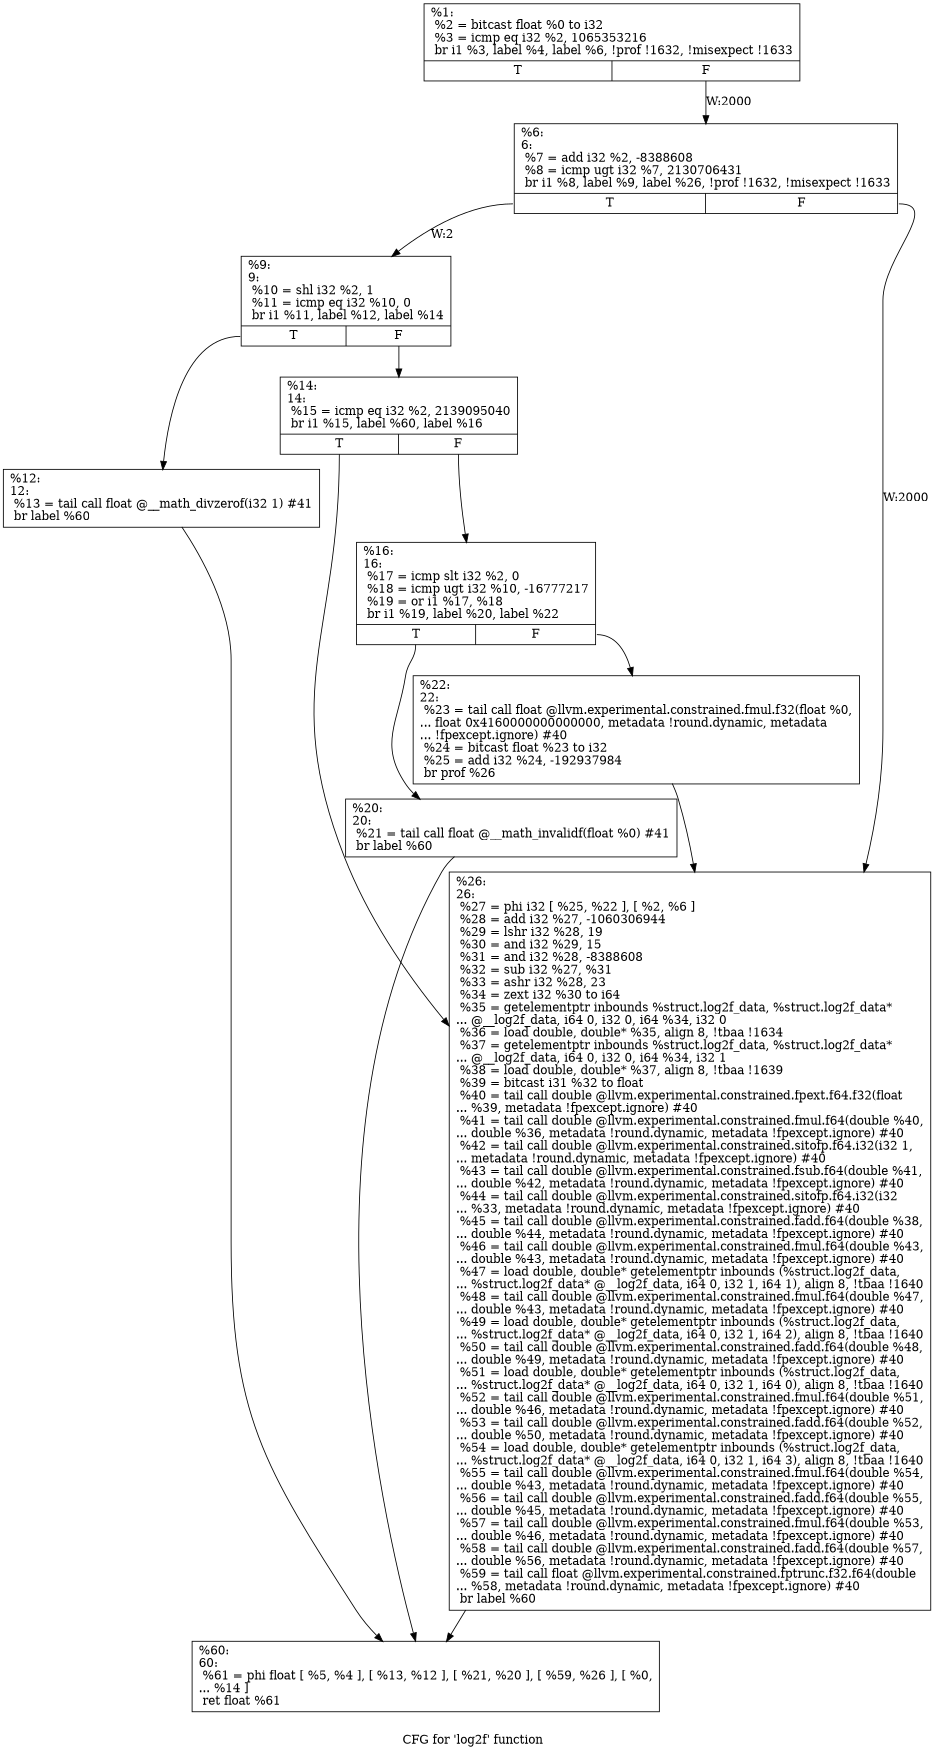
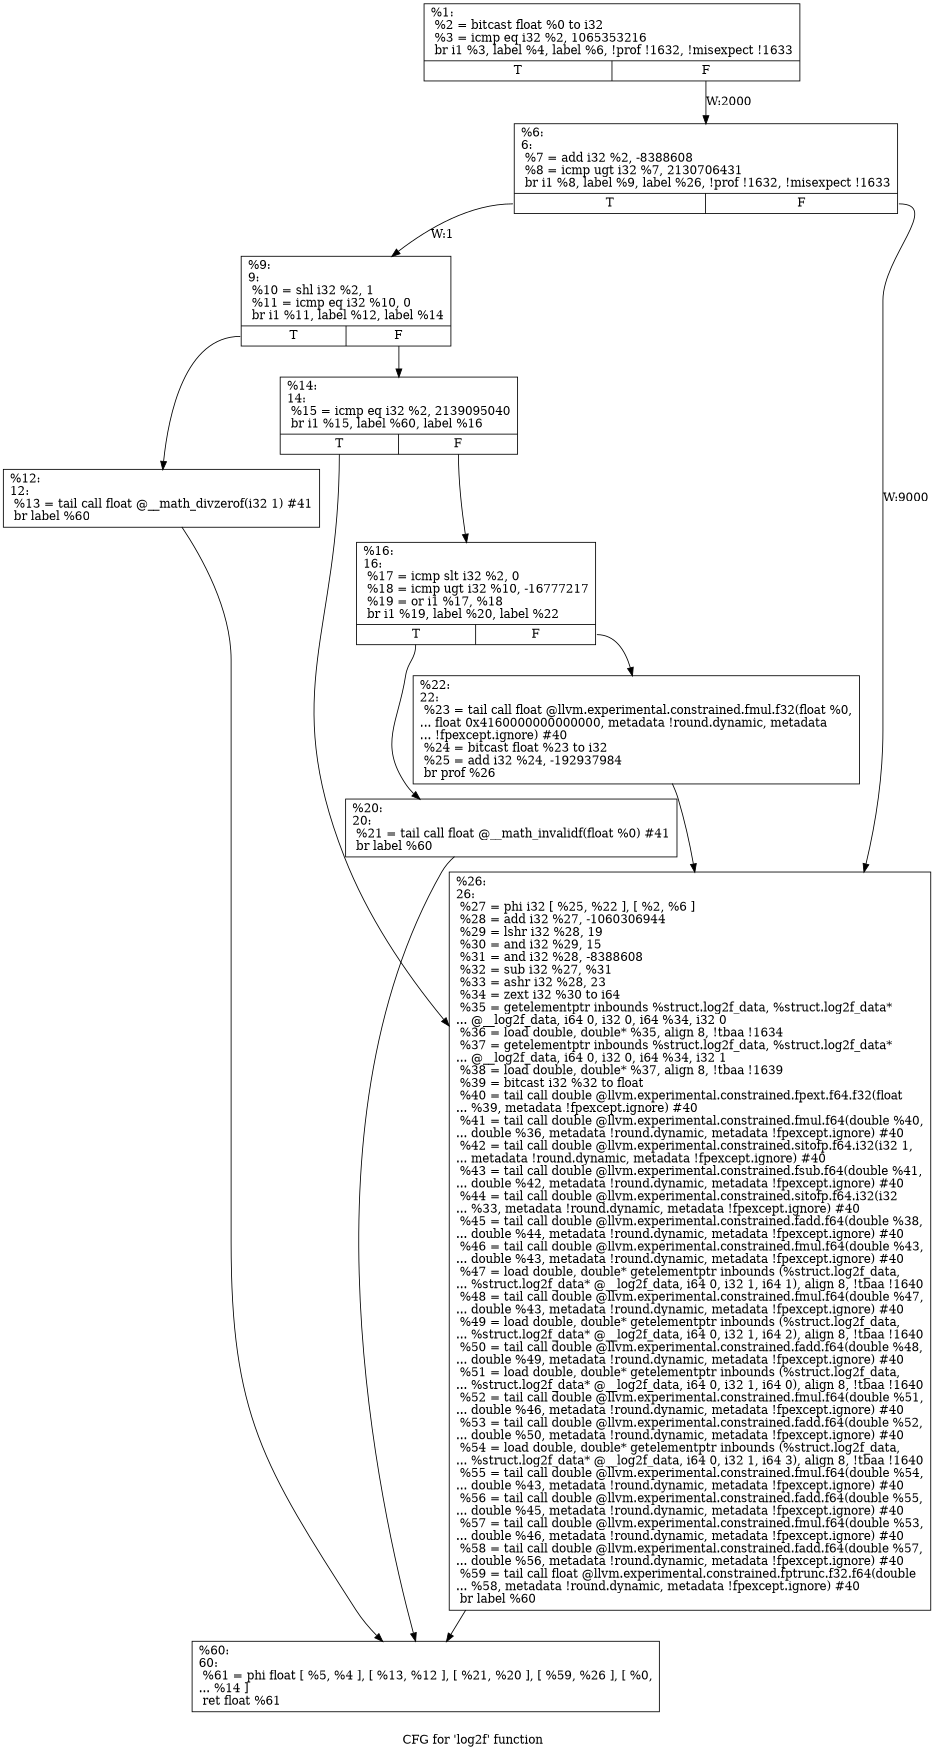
(443, 235) -> (443, 235)
(906, 498) -> (906, 498)
(550, 1083) -> (550, 1083)
